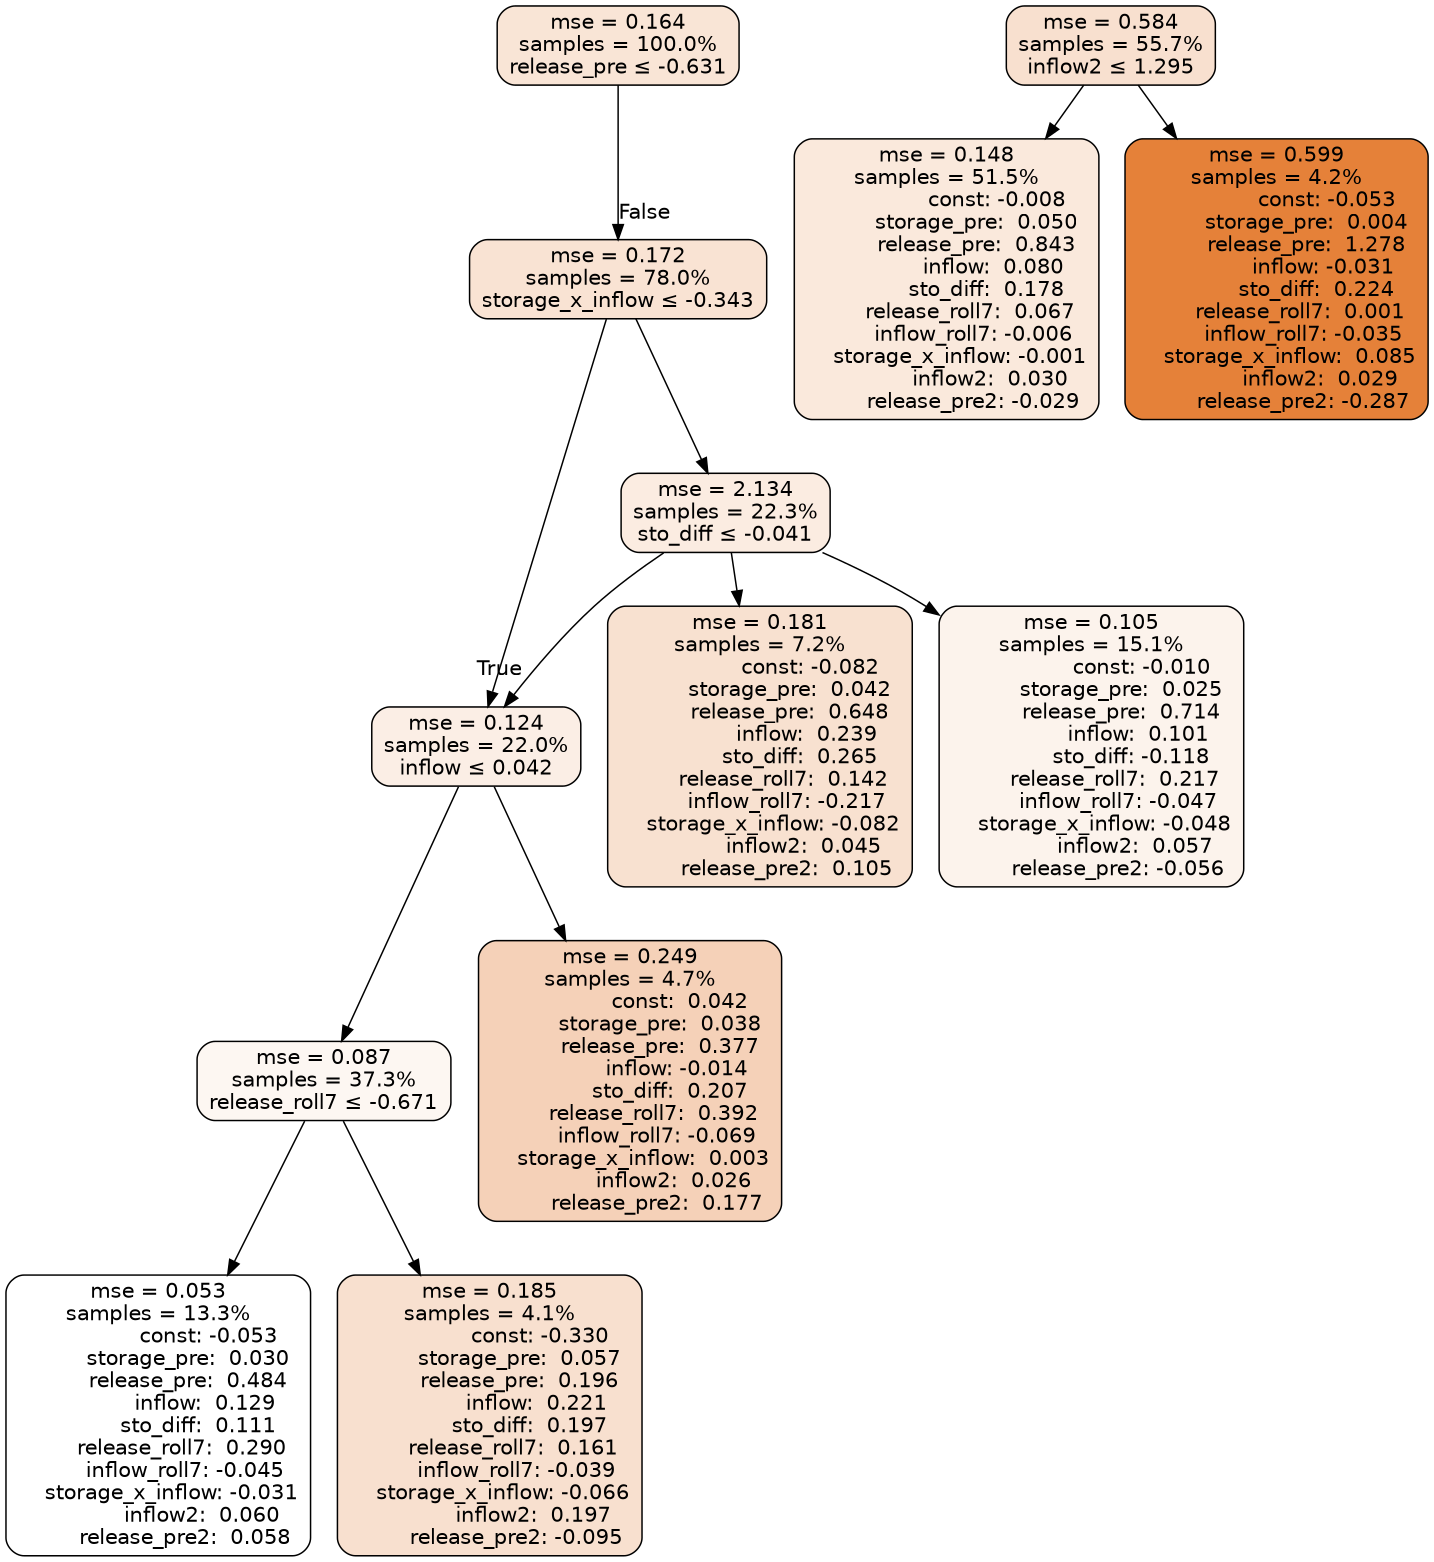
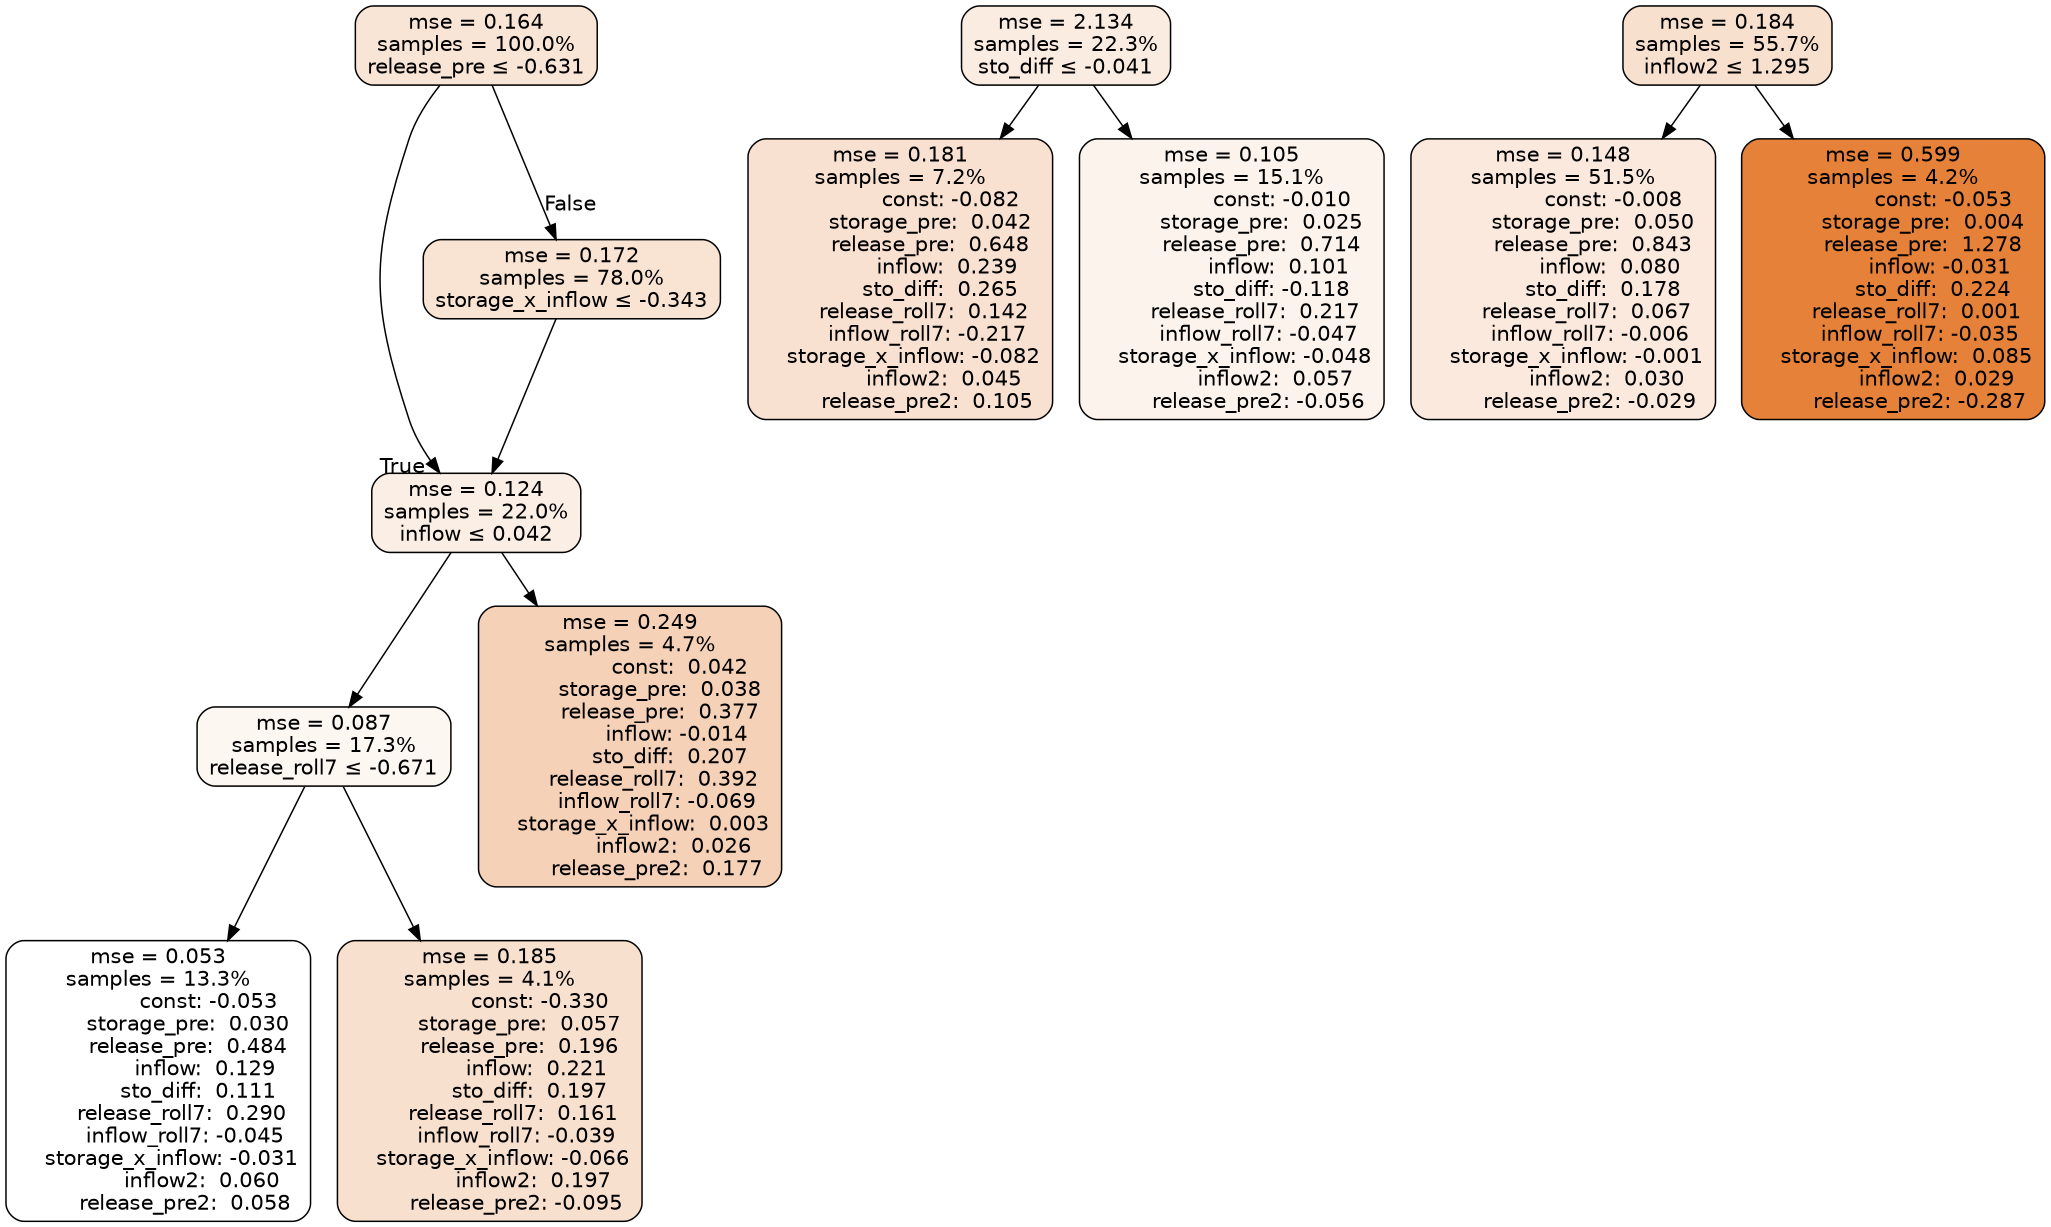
(1111, 46) -> (1727, 46)
(669, 389) -> none
(582, 617) -> (380, 272)
(324, 1081) -> (324, 747)
